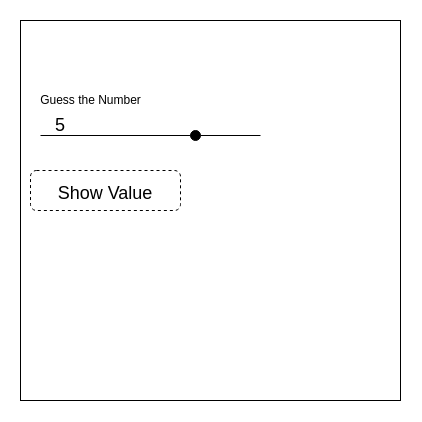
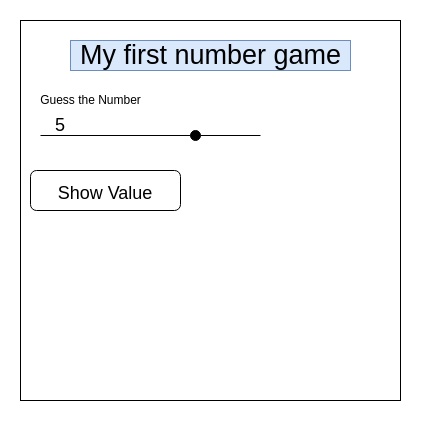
none -> (211, 56)
(106, 191) -> (106, 191)
